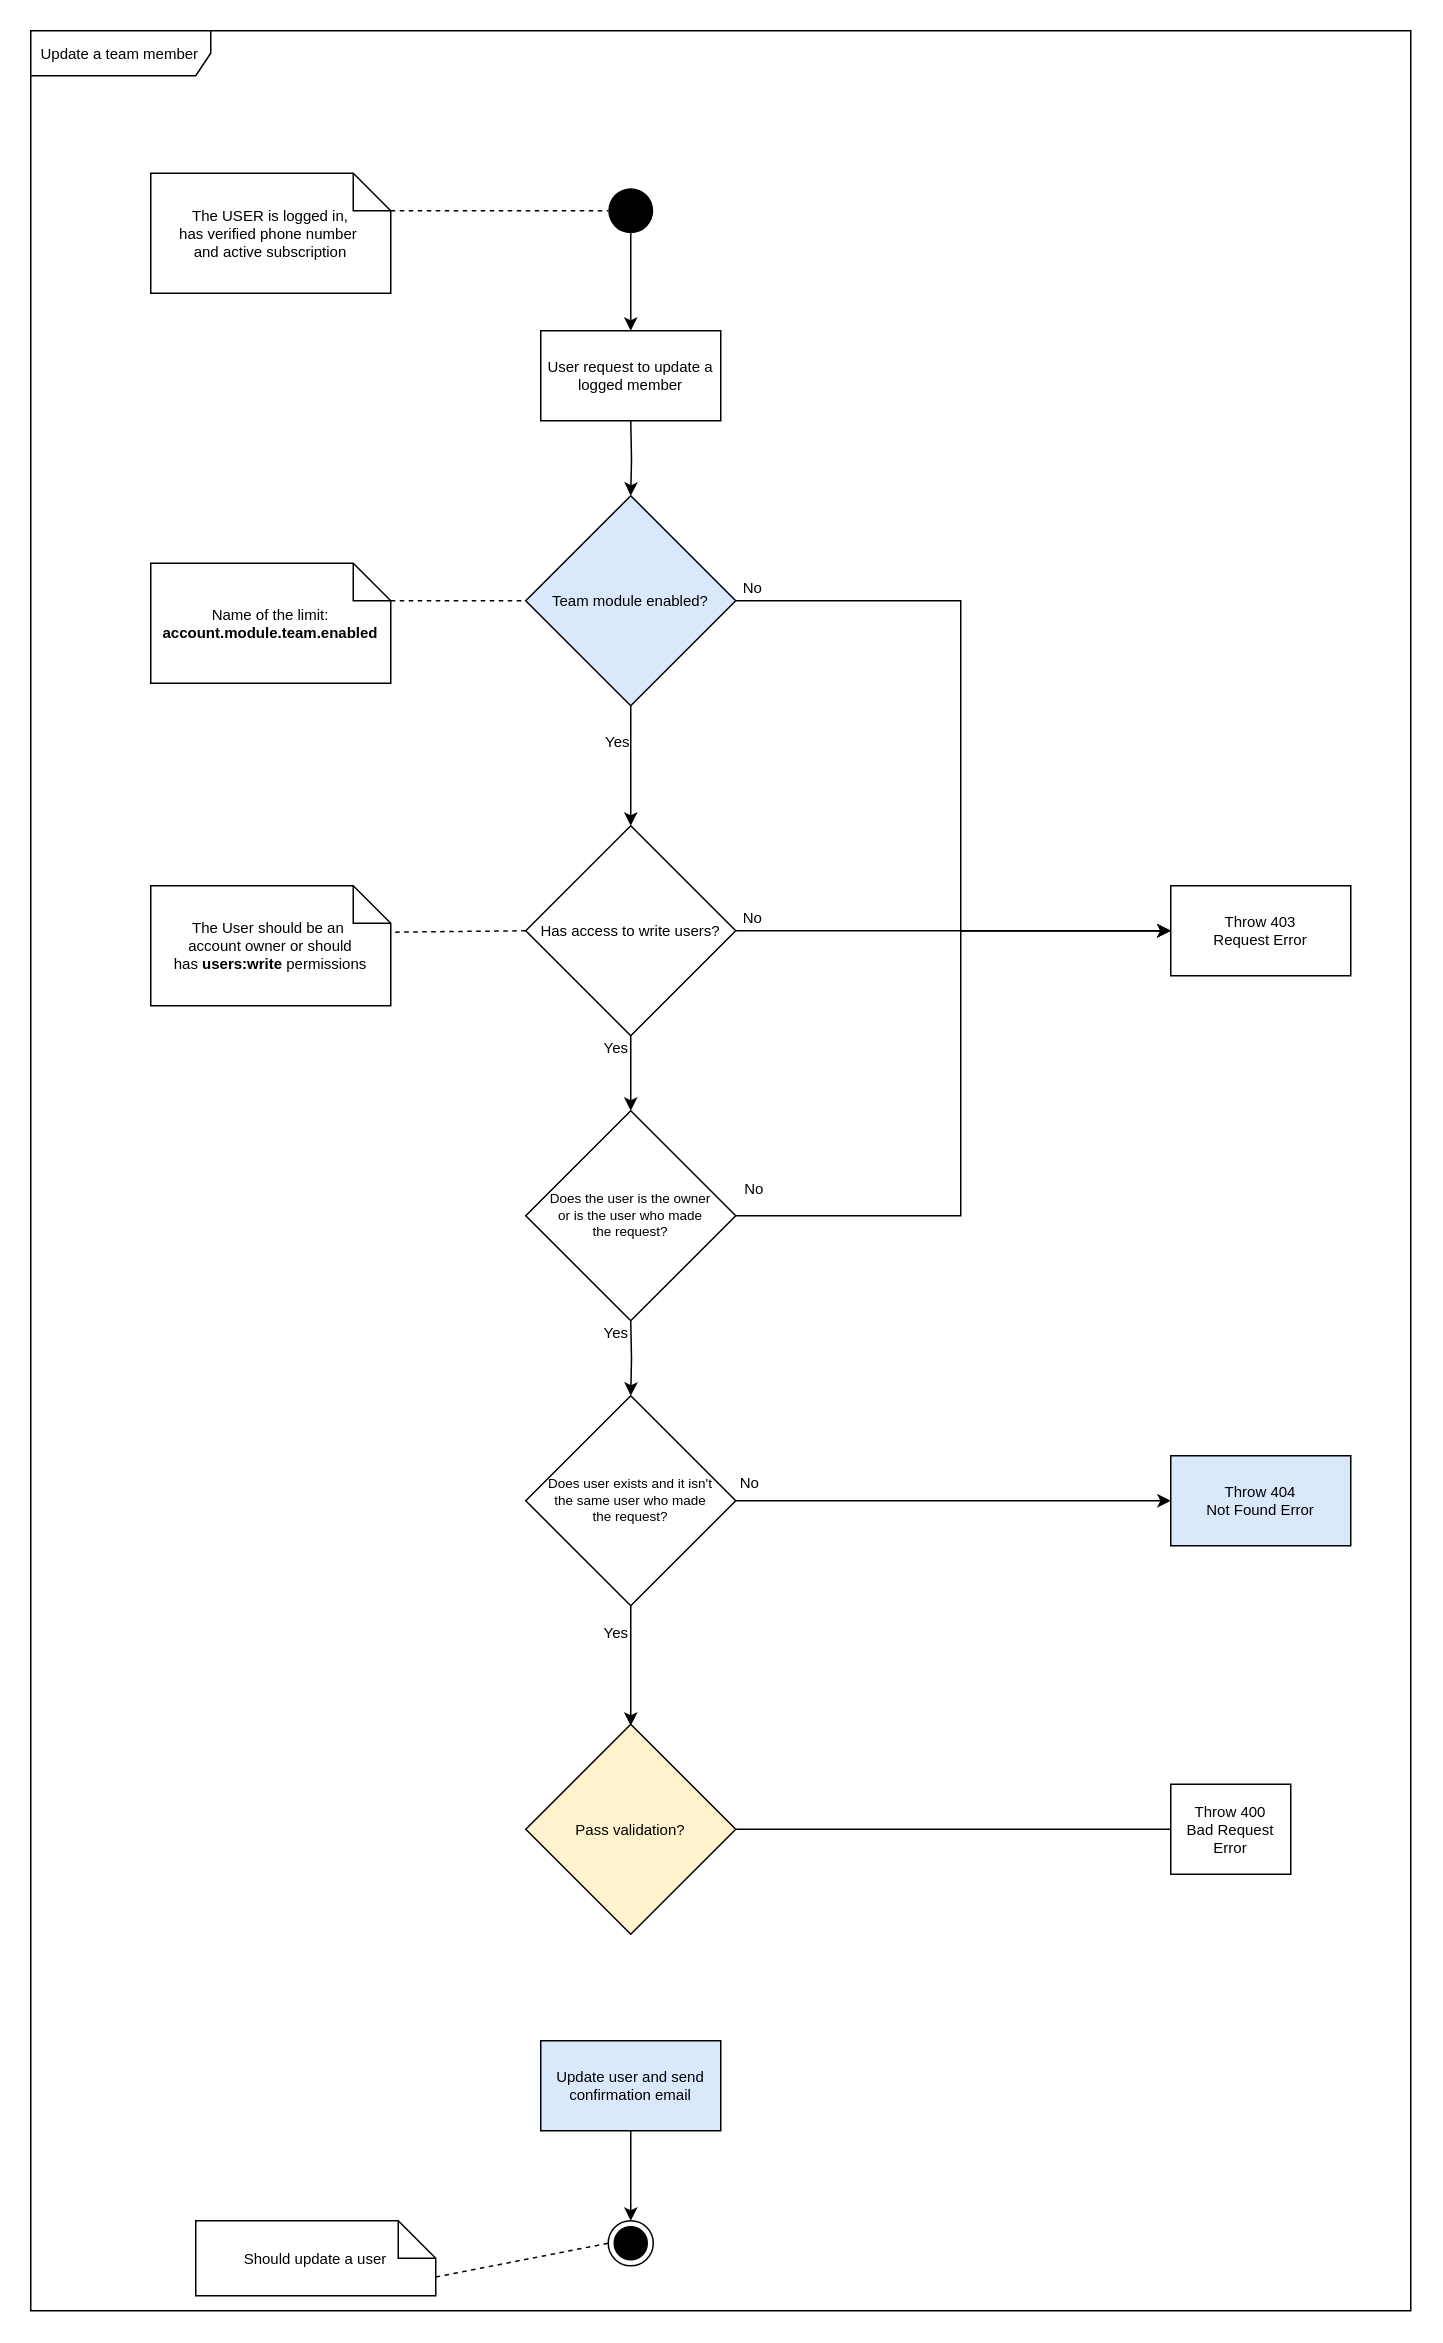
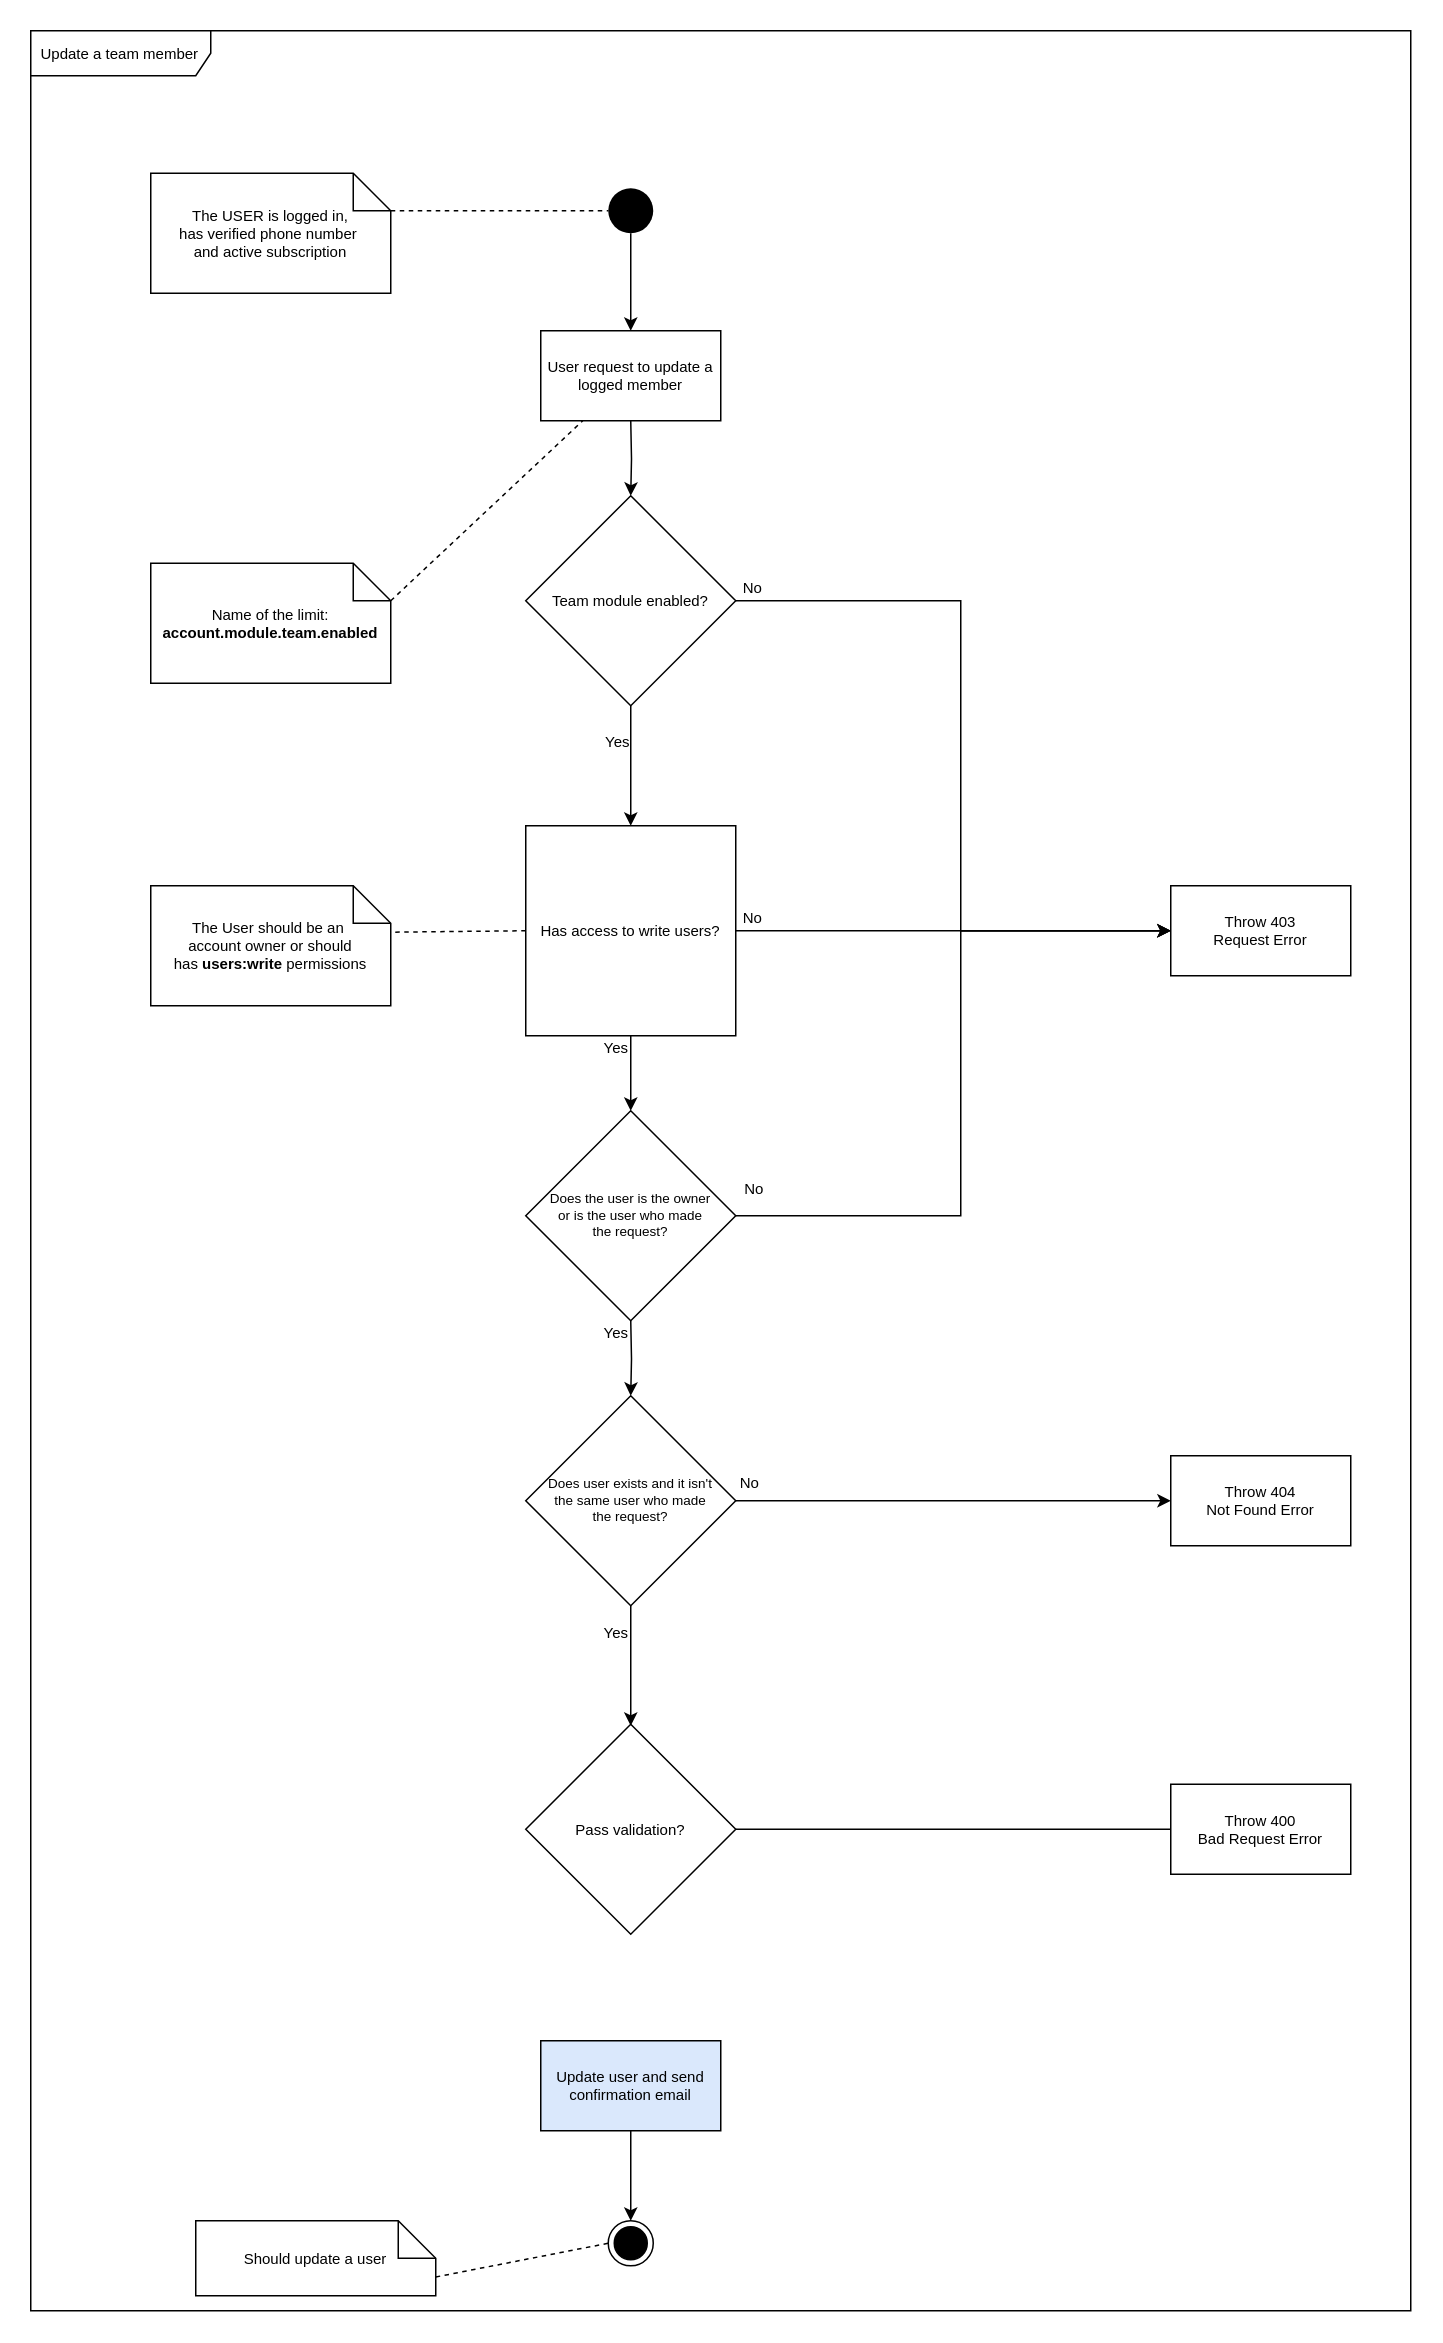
(456, 601) -> (485, 512)
(631, 601) -> (631, 601)
(631, 931) -> (631, 931)
(1261, 1501) -> (1261, 1501)
(631, 1829) -> (631, 1829)
(1231, 1829) -> (1261, 1829)
